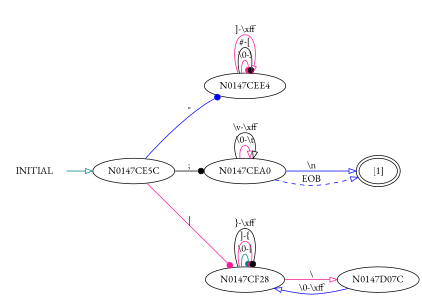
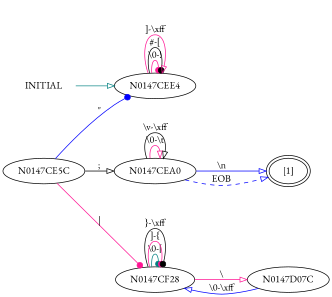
(76, 171) -> (91, 86)
(187, 171) -> (96, 171)
